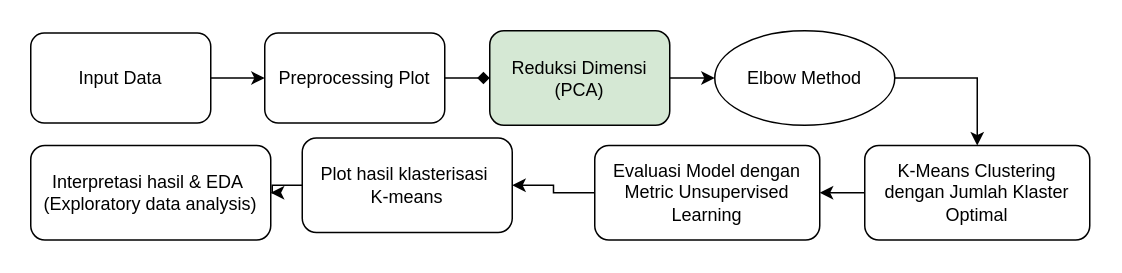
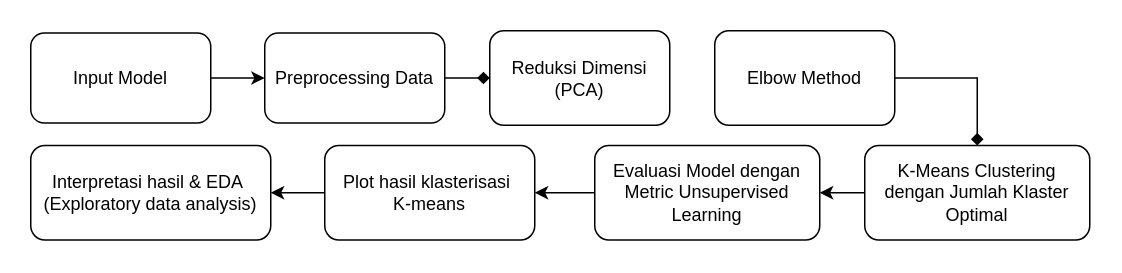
(580, 78) -> (580, 78)
(698, 78) -> none
(805, 78) -> (805, 78)
(121, 79) -> (121, 79)
(355, 79) -> (355, 79)
(977, 134) -> (977, 133)
(407, 185) -> (430, 193)
